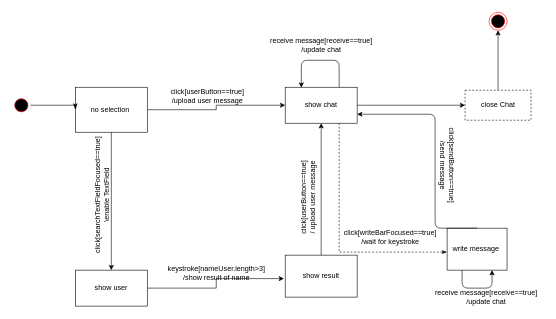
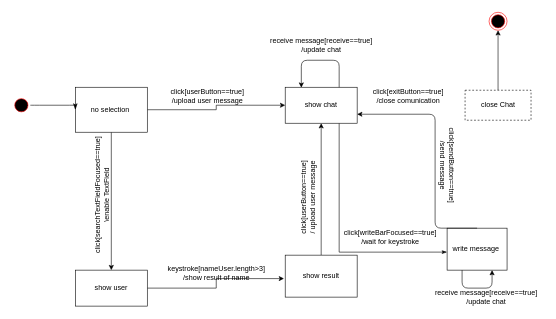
none -> (408, 96)
(459, 105) -> none
(339, 238) -> (339, 238)
